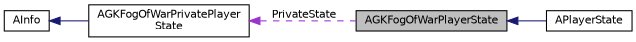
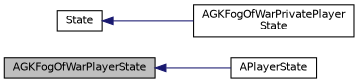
(27, 21) -> (80, 21)
(308, 21) -> none
